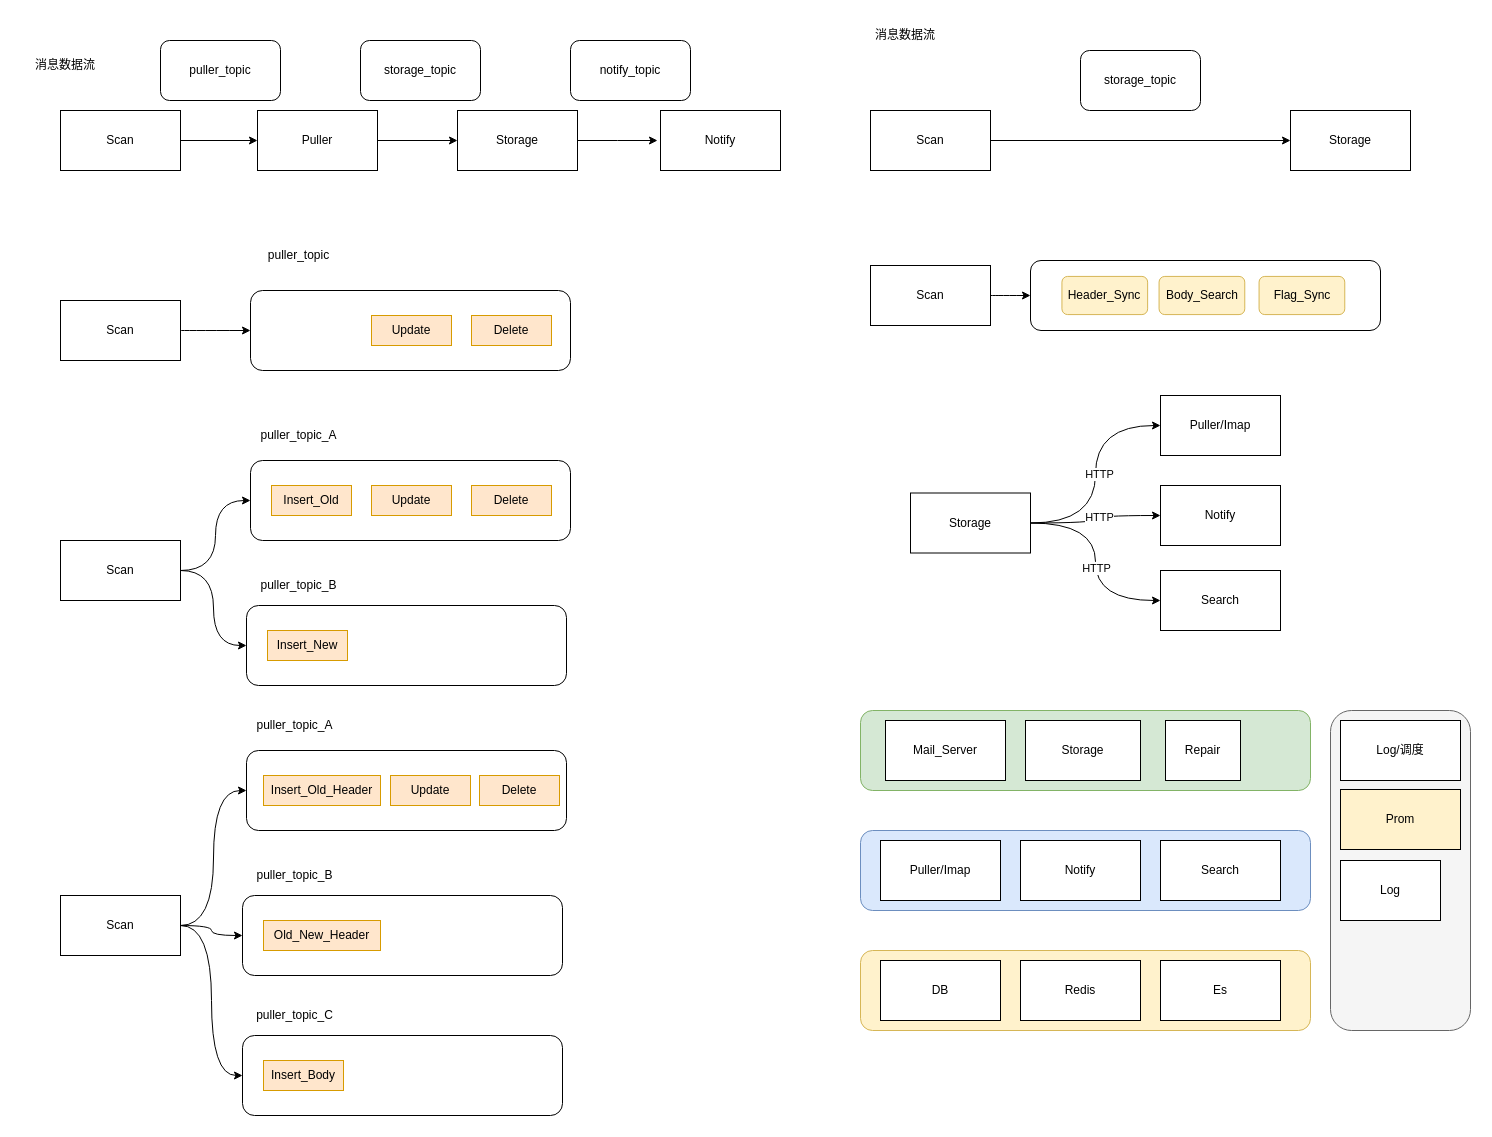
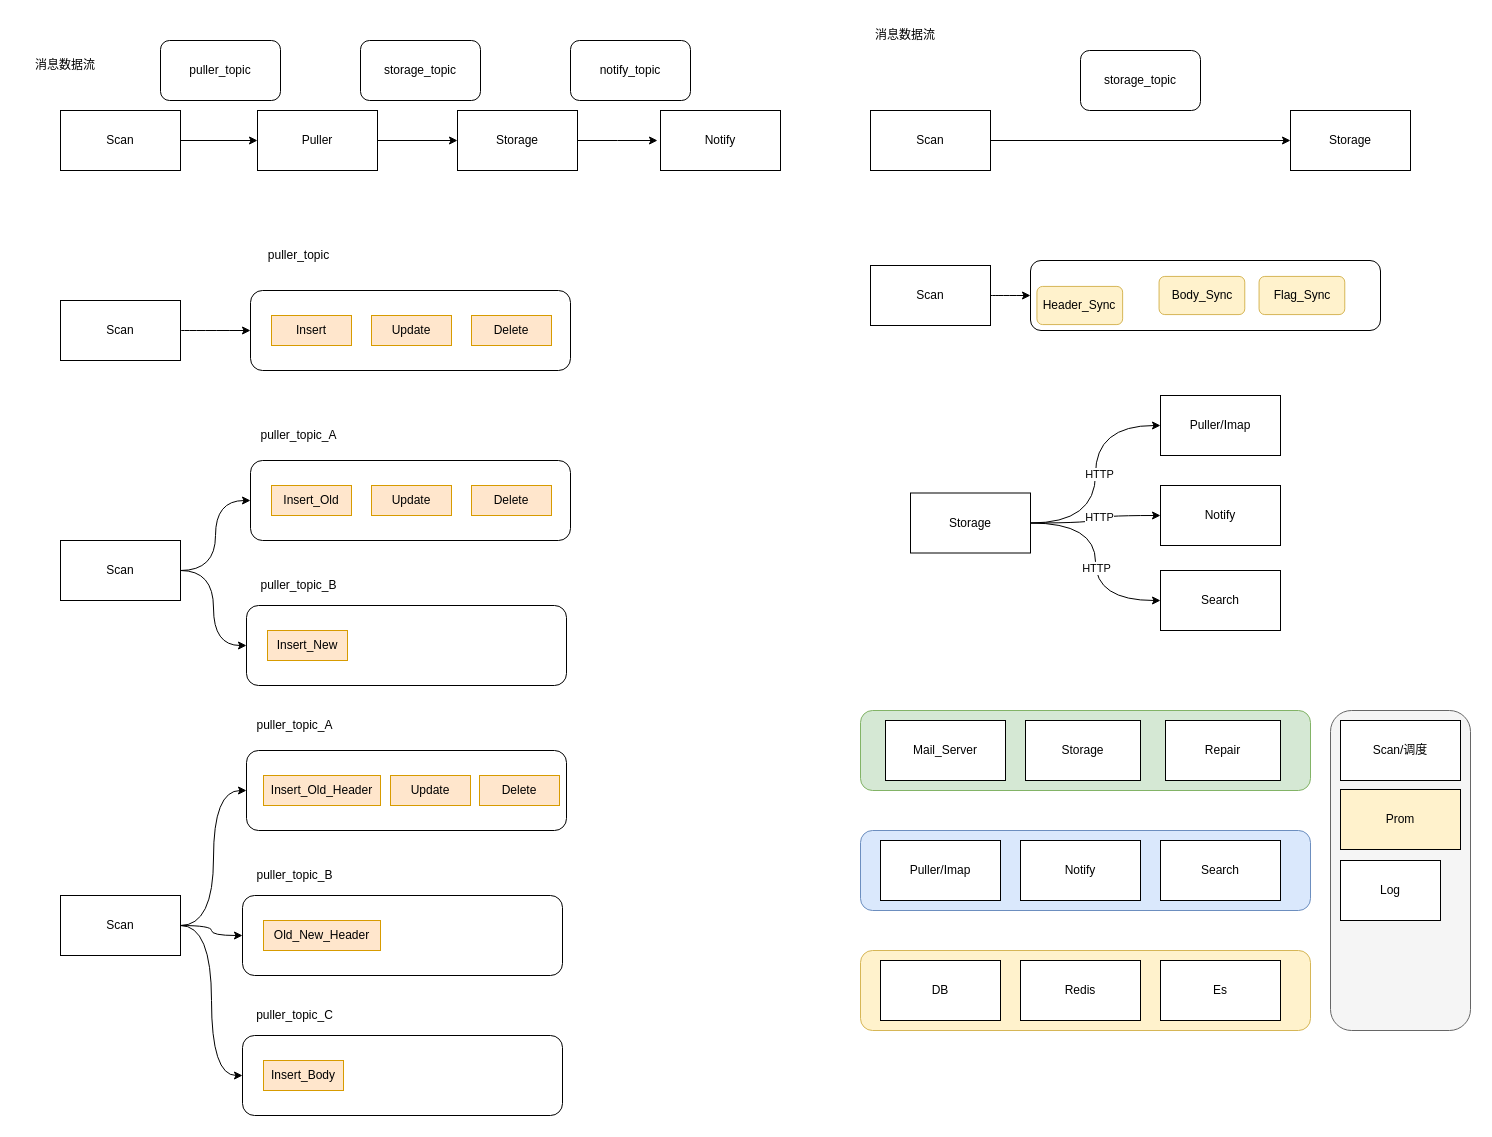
(1105, 296) -> (1080, 306)
(1203, 296) -> (1203, 296)
none -> (312, 331)
(1203, 751) -> (1223, 751)
(1401, 751) -> (1401, 751)
